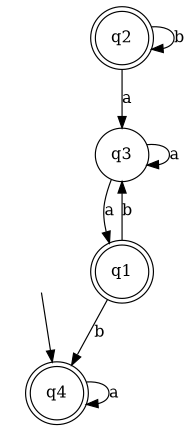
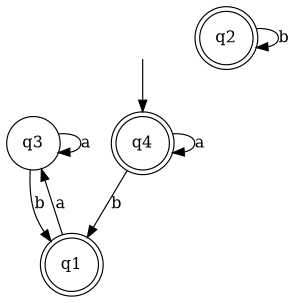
(122, 93) -> none
(110, 211) -> (40, 204)
(128, 211) -> (61, 204)
(93, 327) -> (110, 199)
